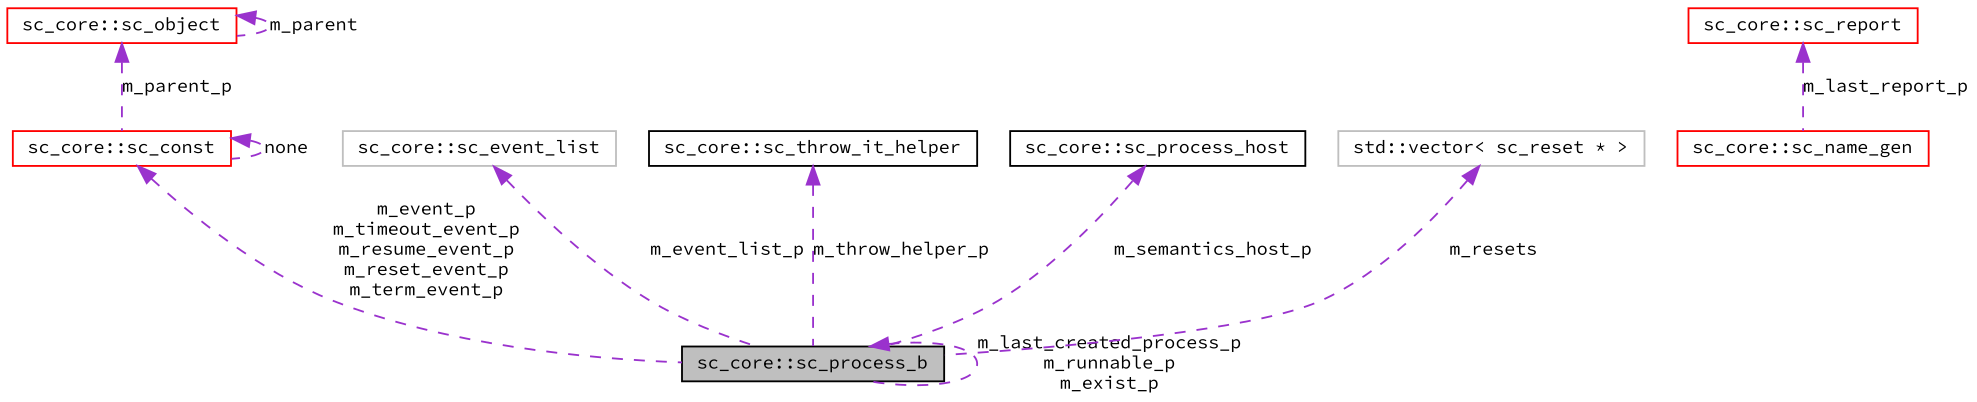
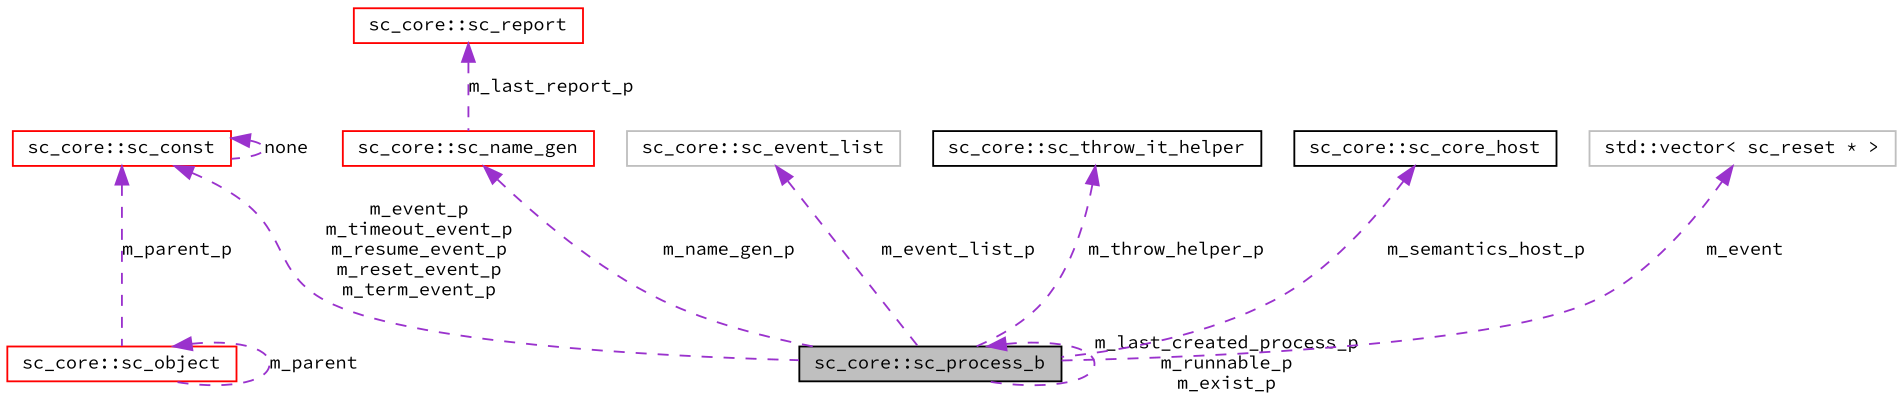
(122, 97) -> (122, 265)
(1158, 148) -> (1425, 148)
(1494, 250) -> (1745, 250)
none -> (641, 289)
